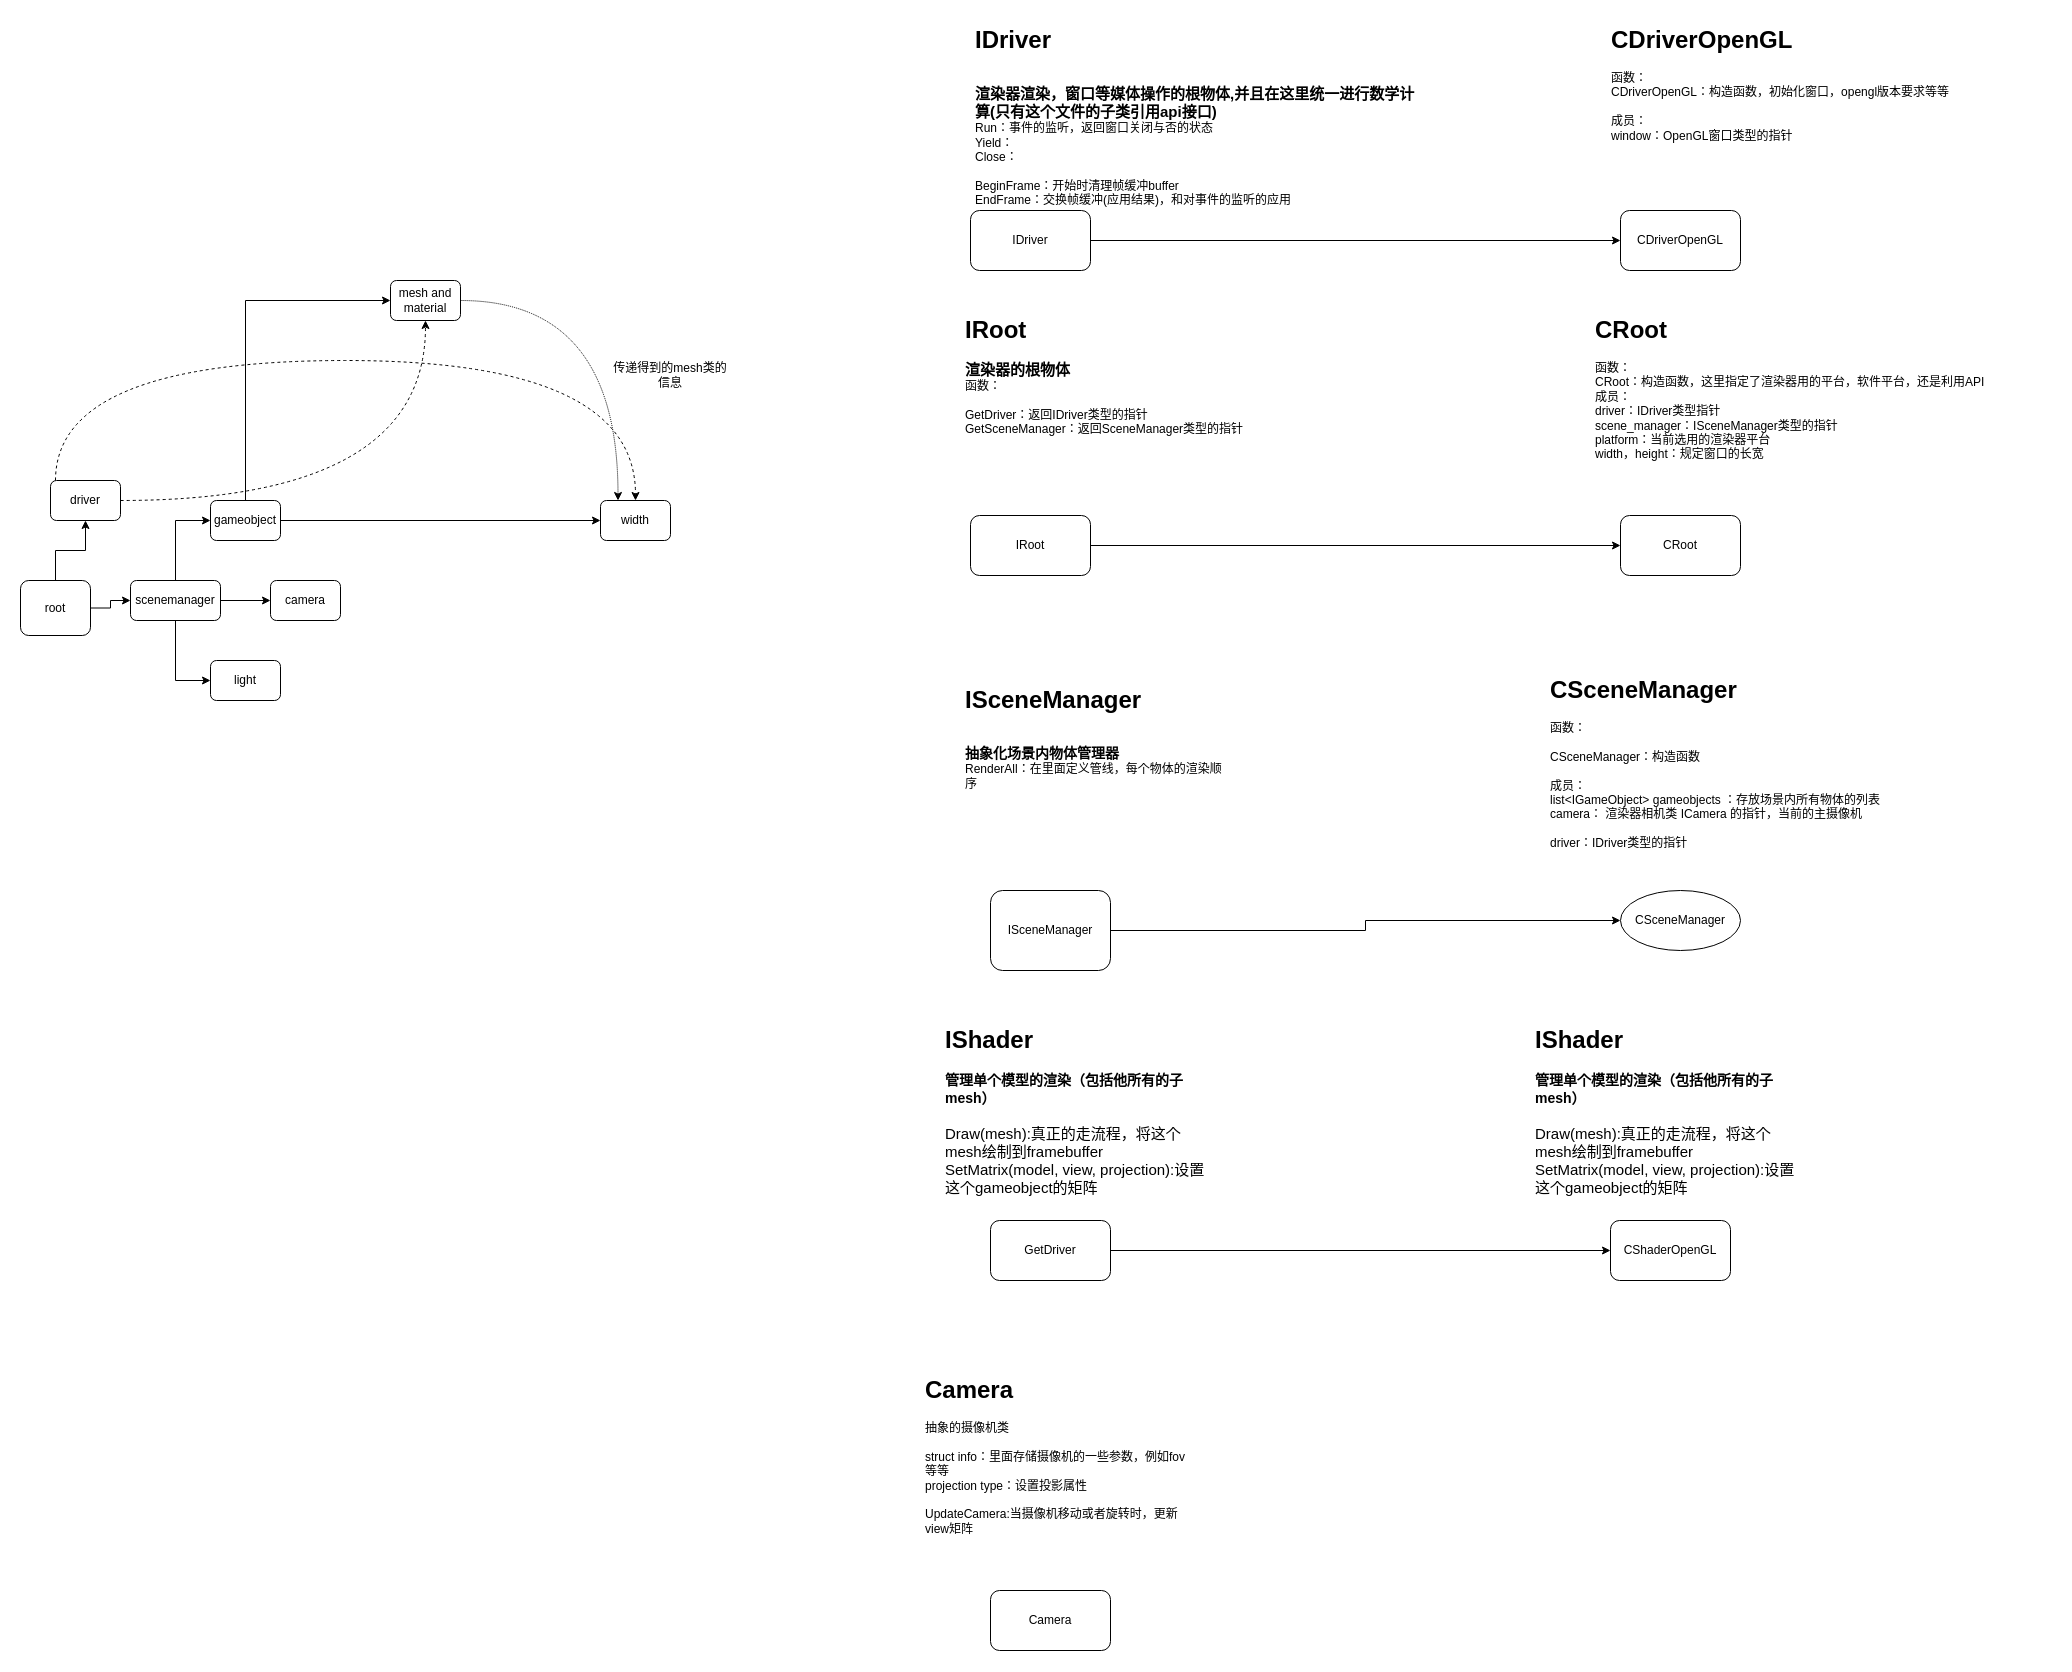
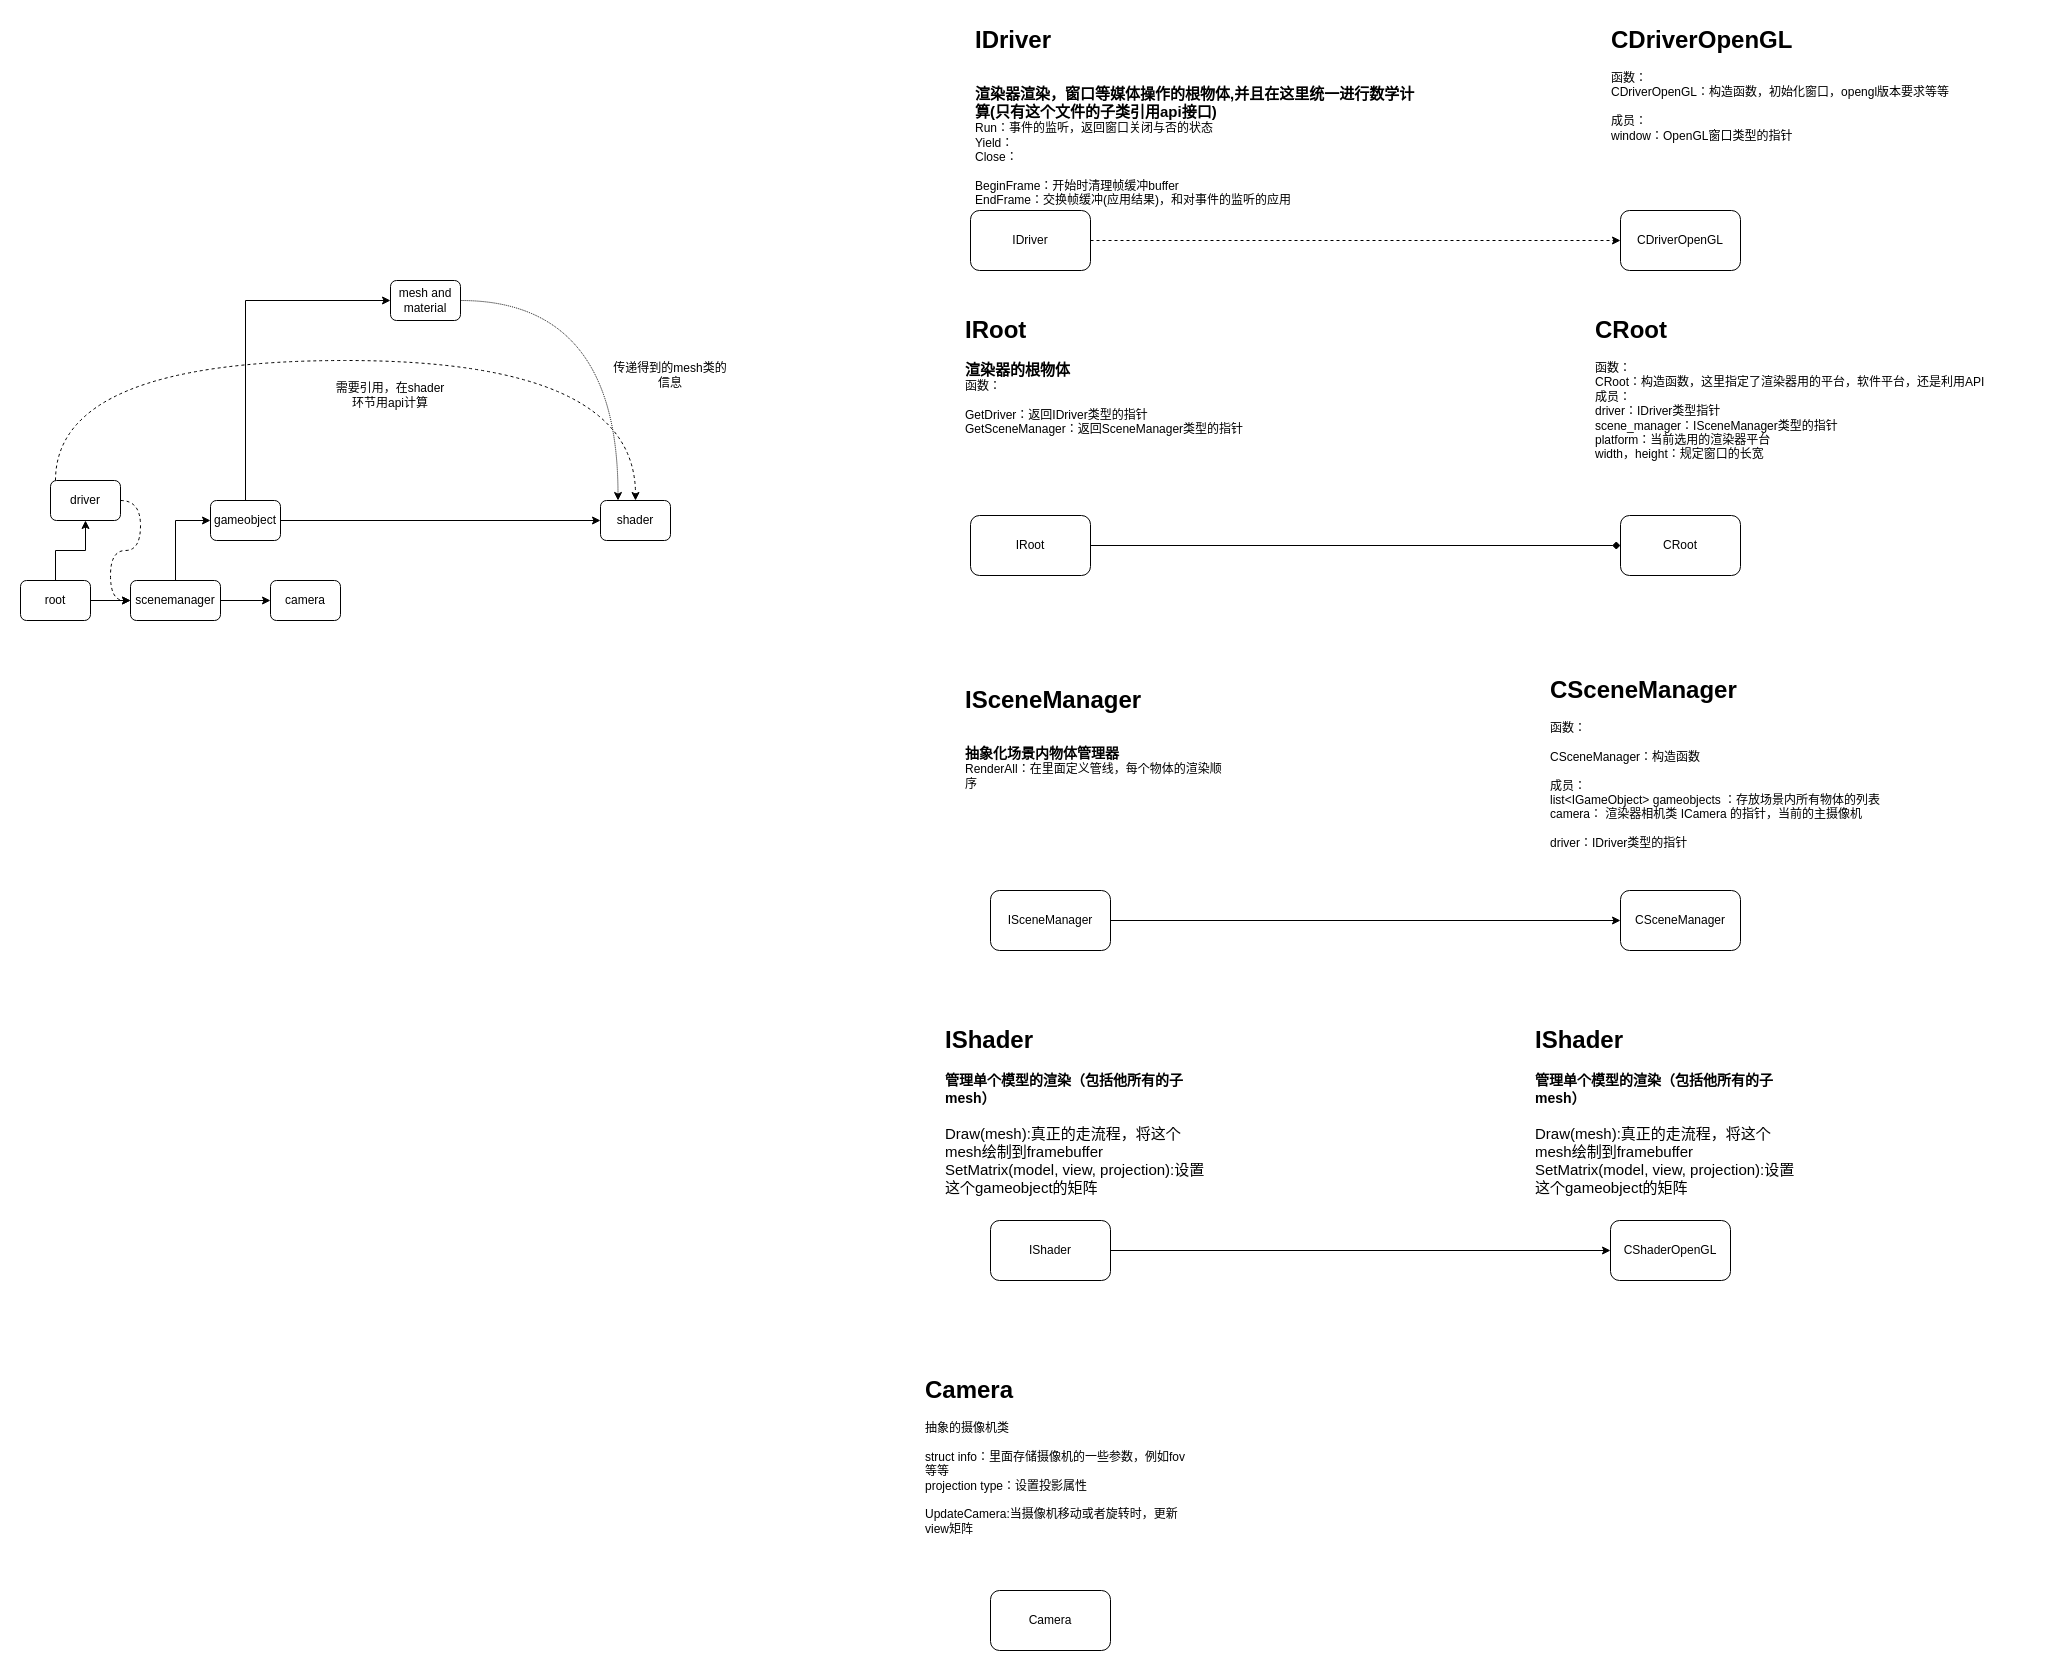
(1353, 241) -> (1353, 241)
none -> (391, 396)
(317, 472) -> (131, 550)
(636, 521) -> (636, 521)
(1612, 546) -> (1611, 546)
(56, 608) -> (56, 601)
(176, 665) -> none
(246, 681) -> none
(1681, 921) -> (1681, 921)
(1051, 931) -> (1051, 921)
(1051, 1251) -> (1051, 1251)
